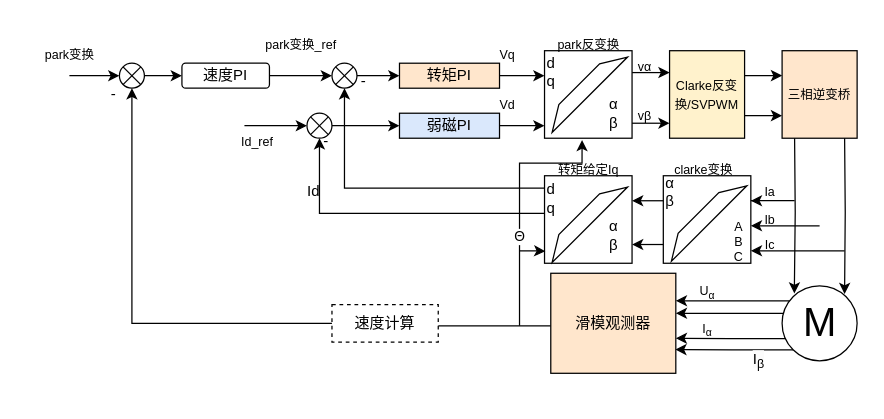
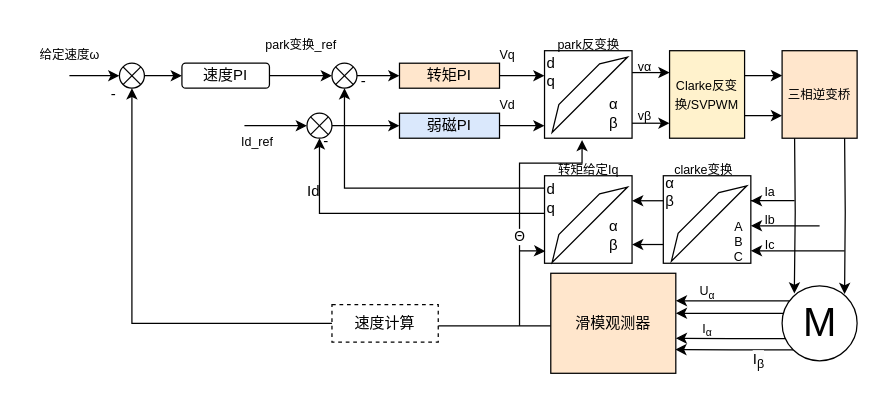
(70, 54) -> (70, 54)
